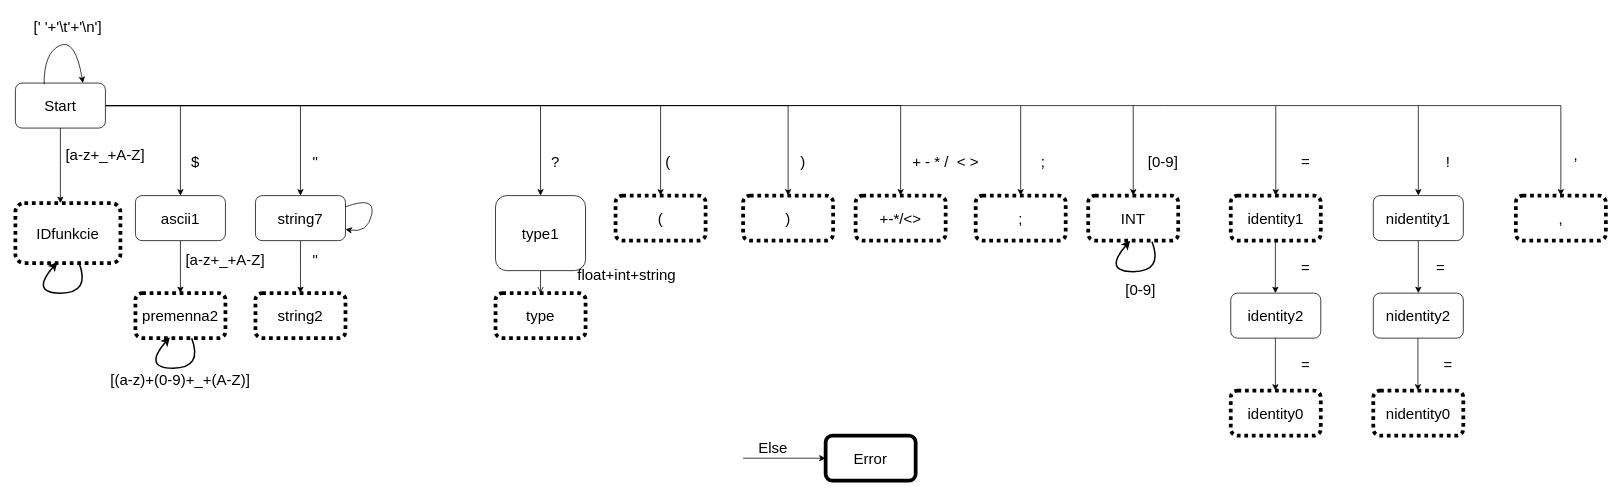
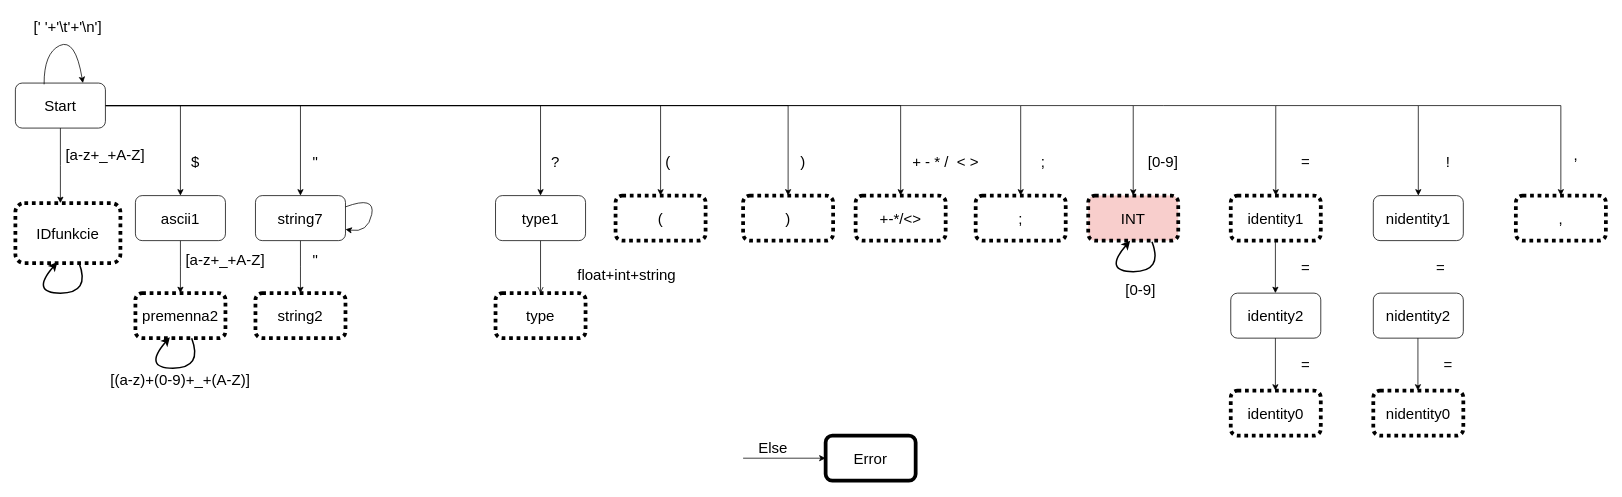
(1133, 218) -> (1133, 218)
(540, 233) -> (540, 218)
(1418, 264) -> none
